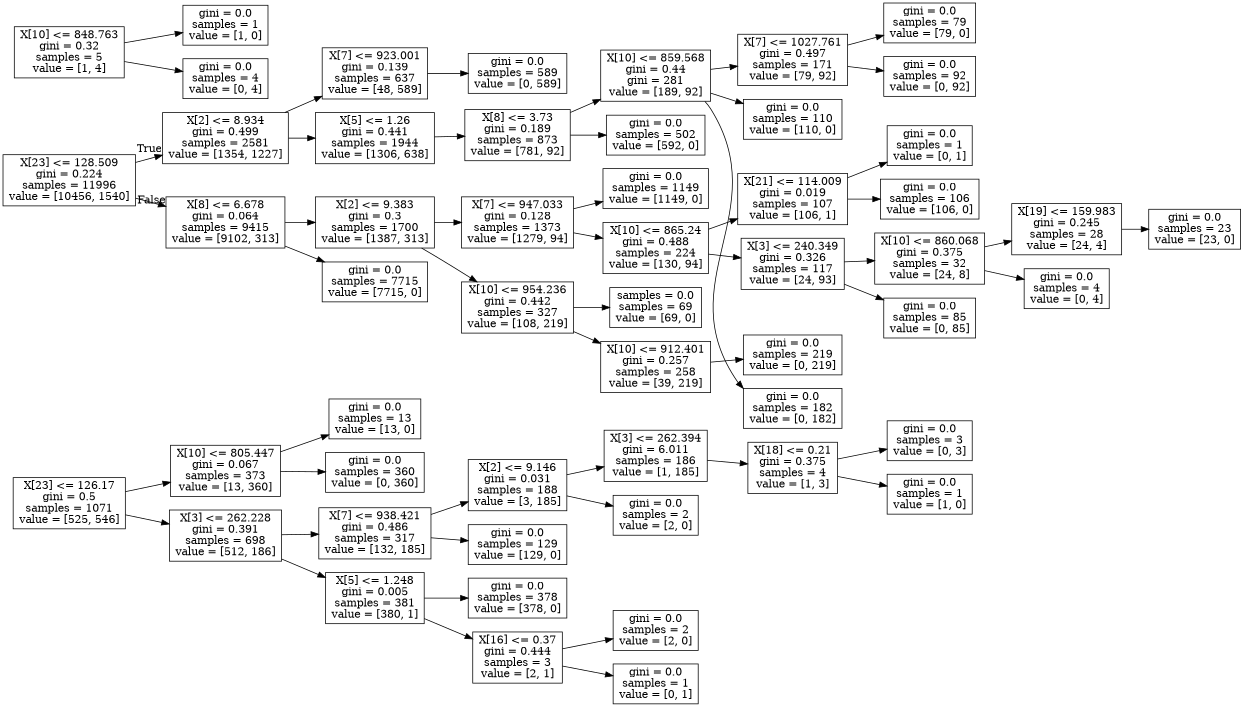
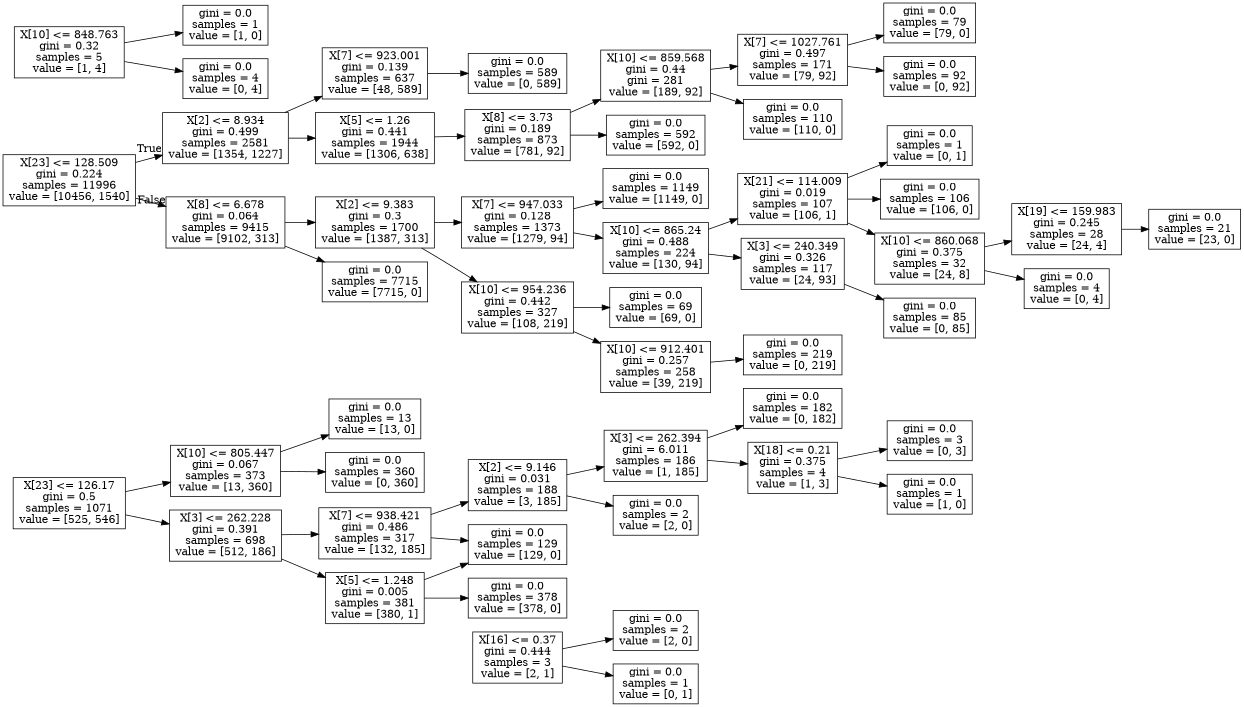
(656, 135) -> (656, 135)
(1195, 229) -> (1195, 229)
(723, 242) -> (722, 433)
(856, 261) -> (858, 227)
(656, 308) -> (656, 308)
(445, 627) -> (443, 573)
